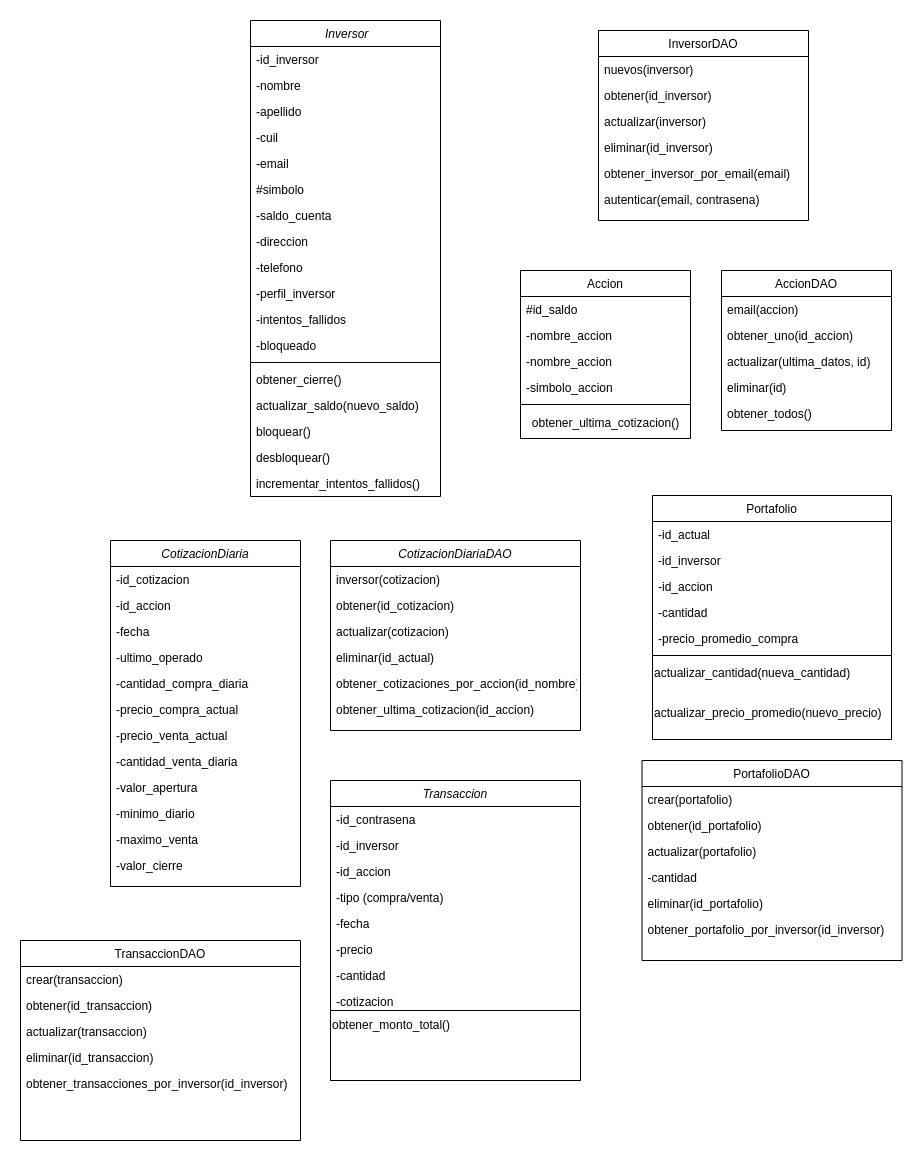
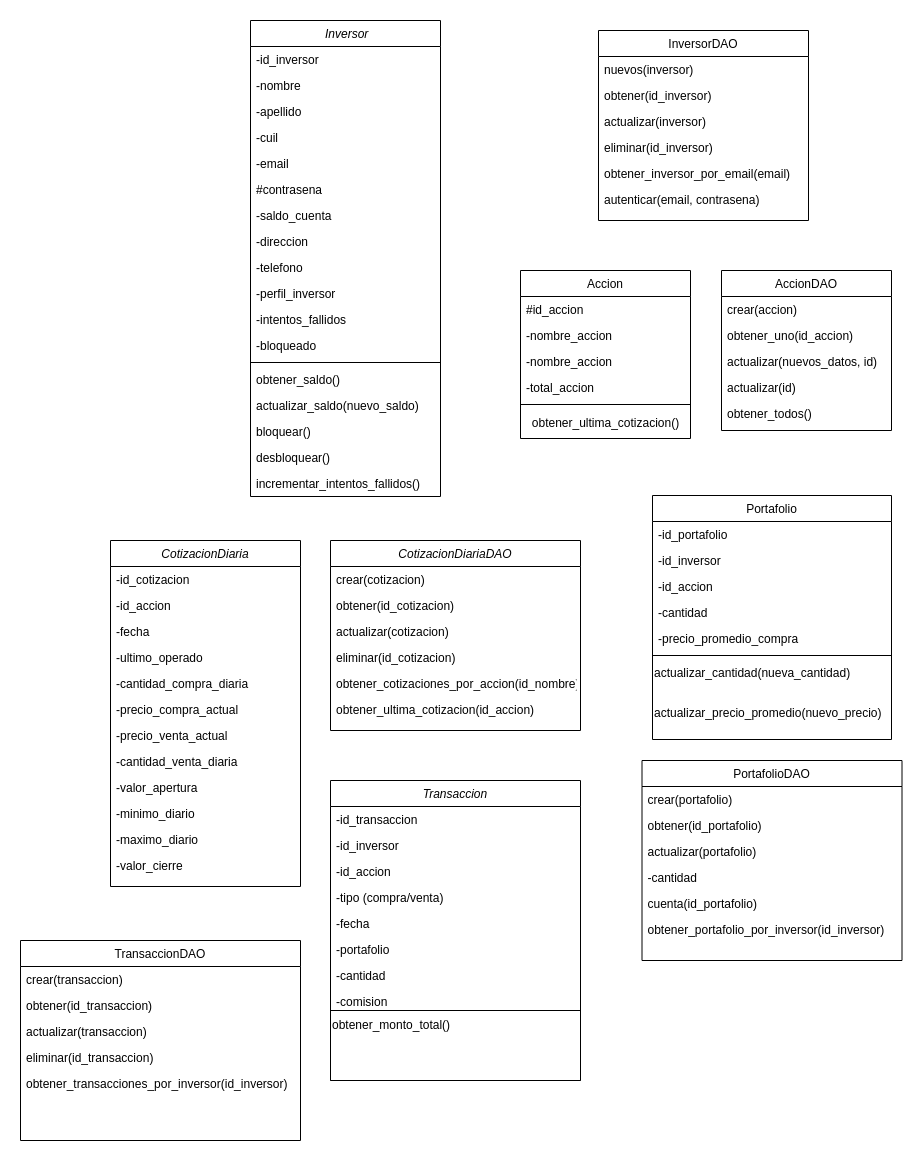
(280, 190) -> (293, 190)
(553, 310) -> (556, 310)
(766, 310) -> (769, 310)
(810, 362) -> (813, 362)
(308, 380) -> (305, 380)
(572, 388) -> (567, 388)
(761, 388) -> (769, 388)
(688, 535) -> (700, 535)
(399, 580) -> (390, 580)
(392, 658) -> (404, 658)
(381, 820) -> (383, 820)
(158, 840) -> (158, 840)
(715, 904) -> (713, 904)
(358, 950) -> (370, 950)
(370, 1002) -> (363, 1002)
